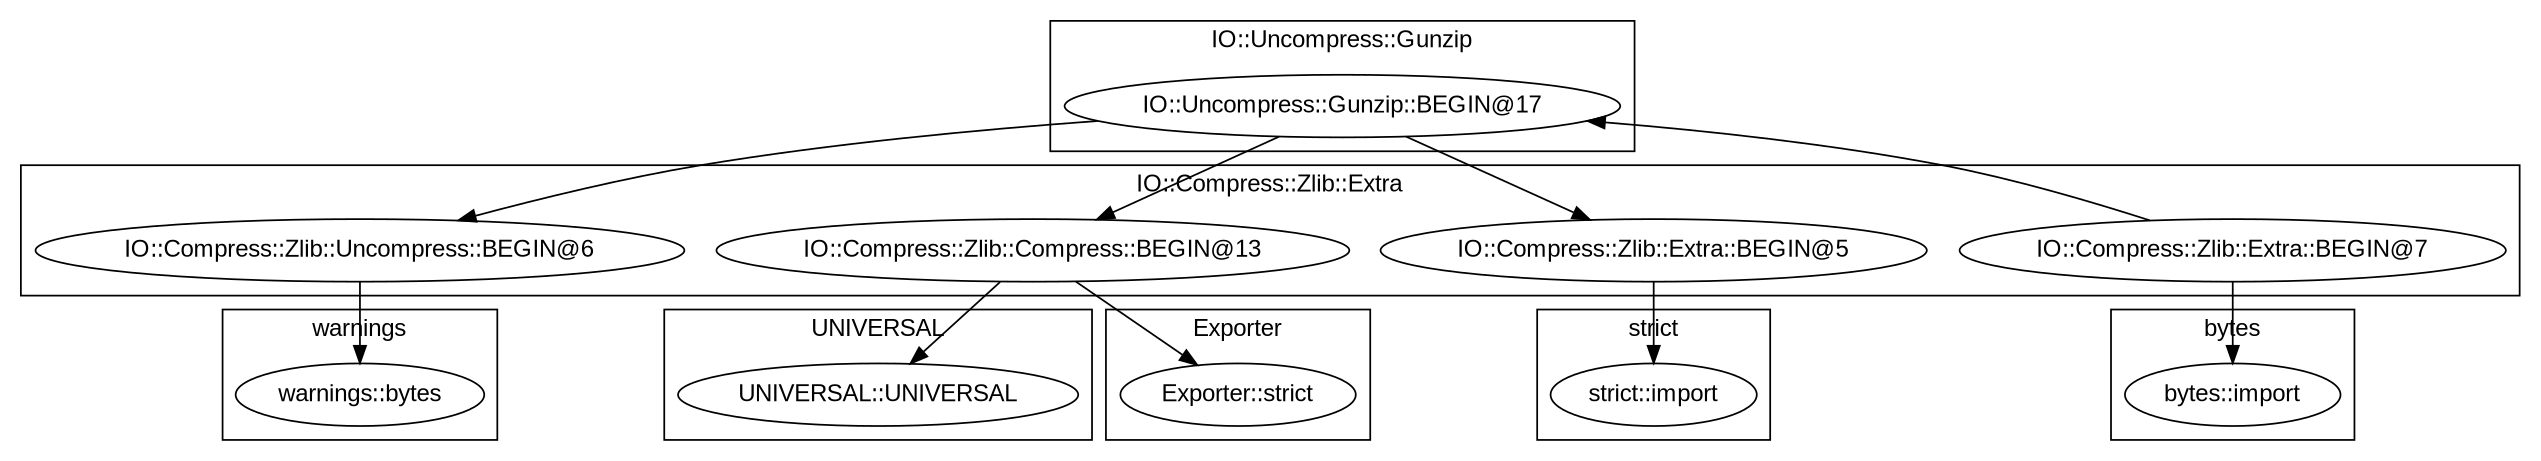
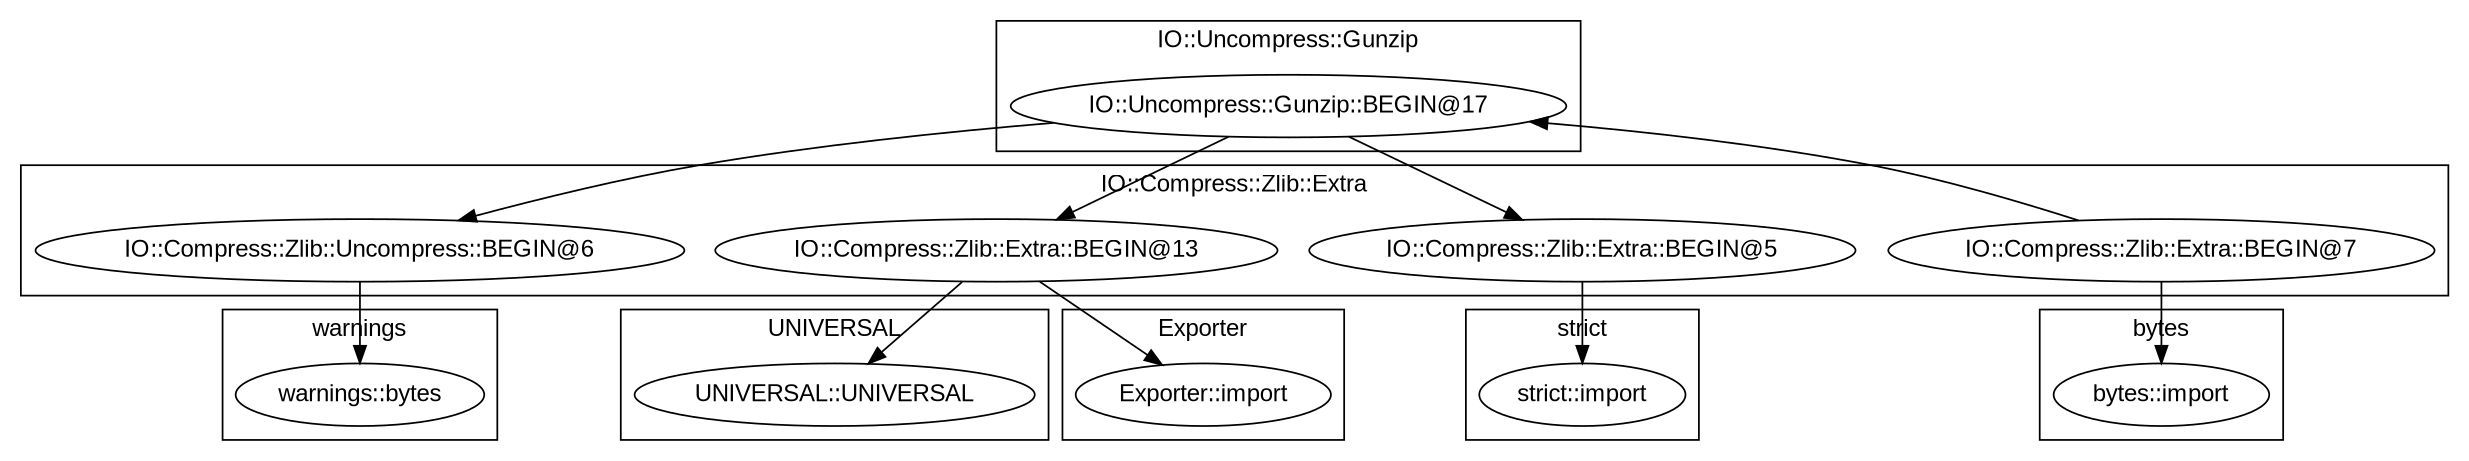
(1033, 250) -> (996, 250)
(1238, 395) -> (1203, 395)
